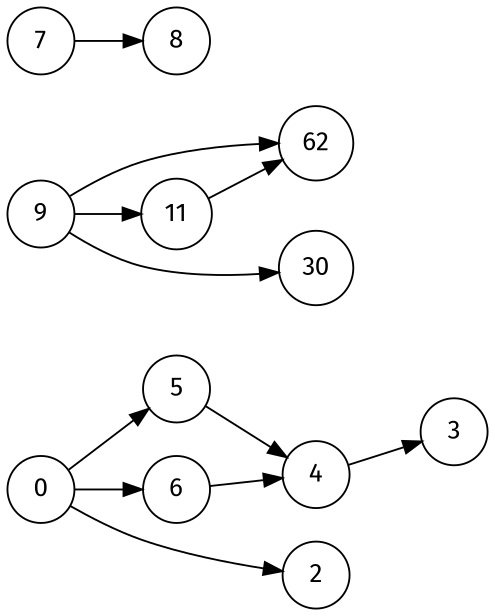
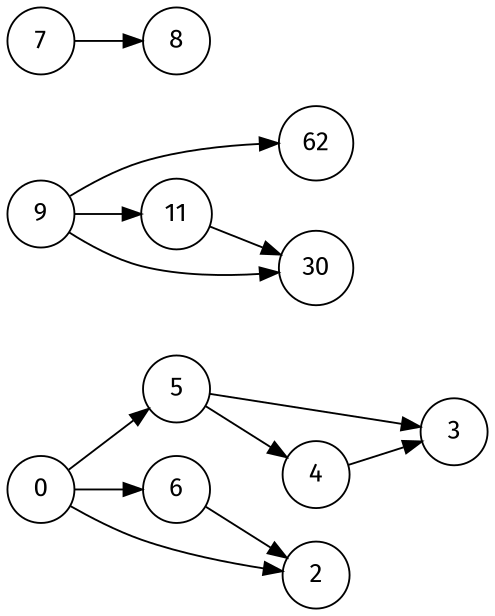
(237, 183) -> (236, 237)
none -> (306, 409)
(237, 483) -> (238, 527)
